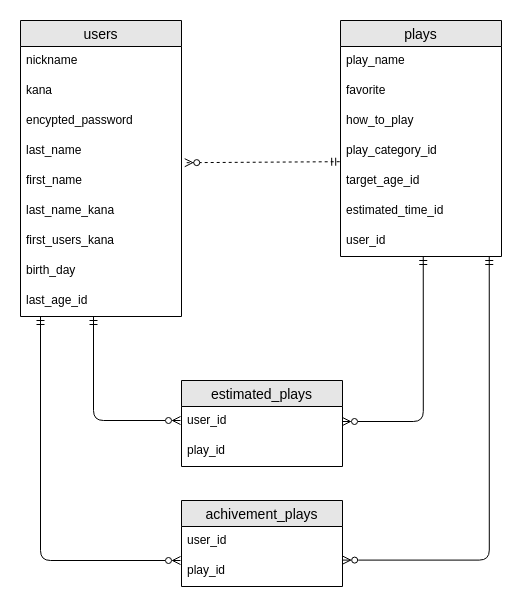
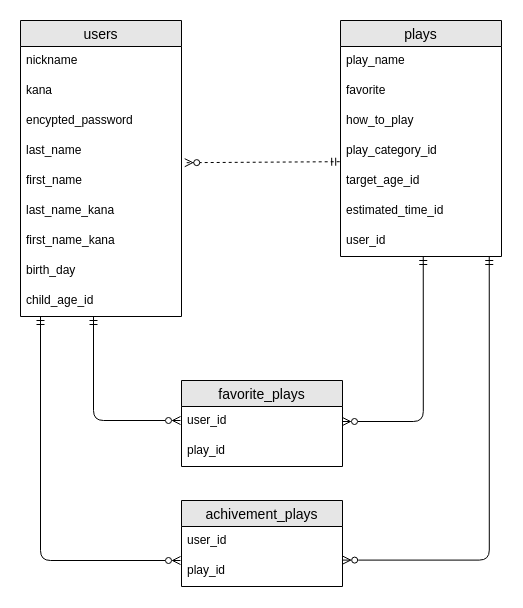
(78, 240) -> (75, 240)
(60, 300) -> (62, 300)
(262, 394) -> (262, 394)
